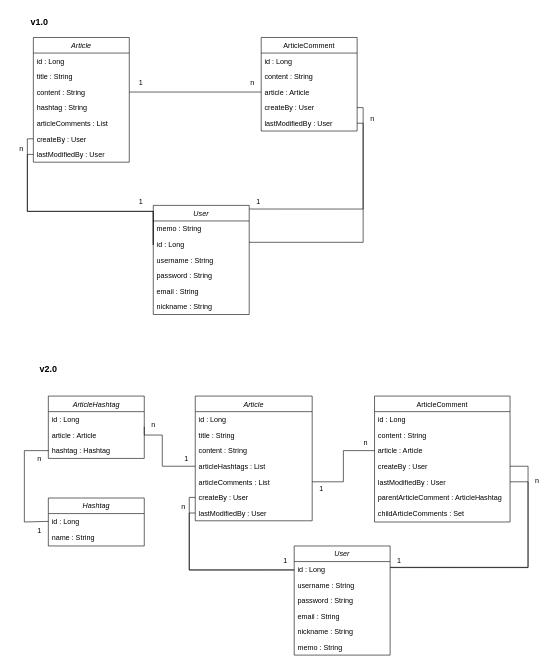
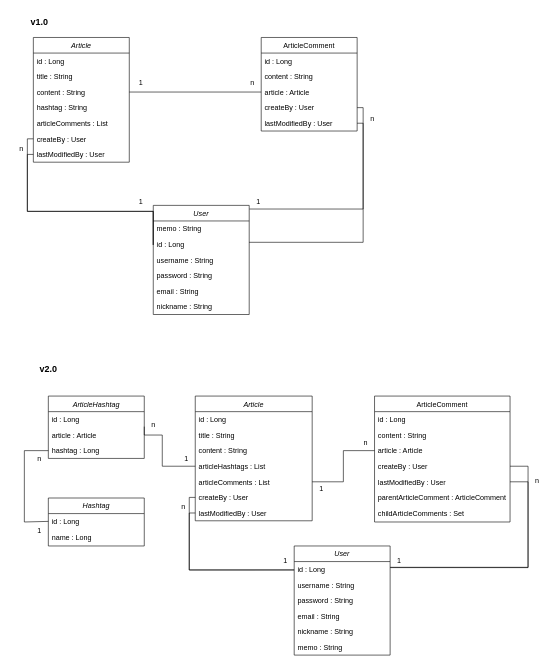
(83, 451) -> (77, 451)
(446, 498) -> (446, 498)
(74, 538) -> (71, 538)
